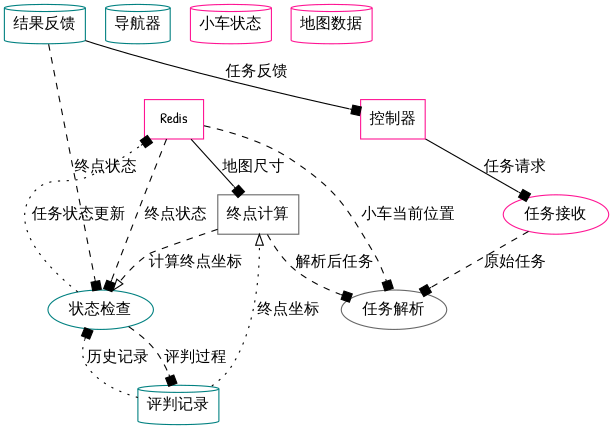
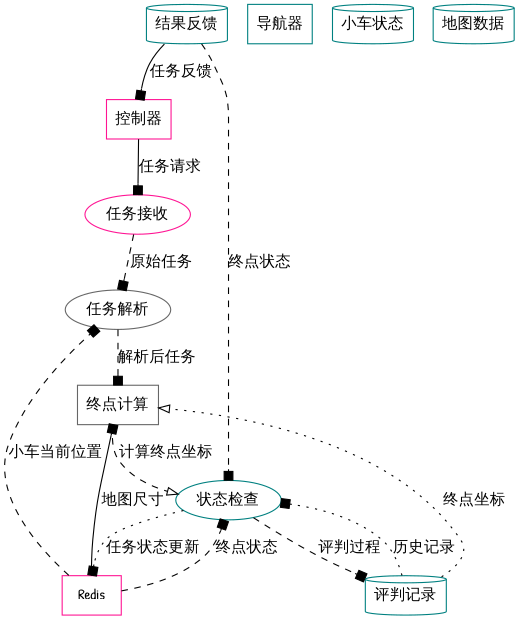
(138, 24) -> (280, 24)
(231, 24) -> (373, 24)
(332, 24) -> (474, 24)
(298, 272) -> (118, 352)
